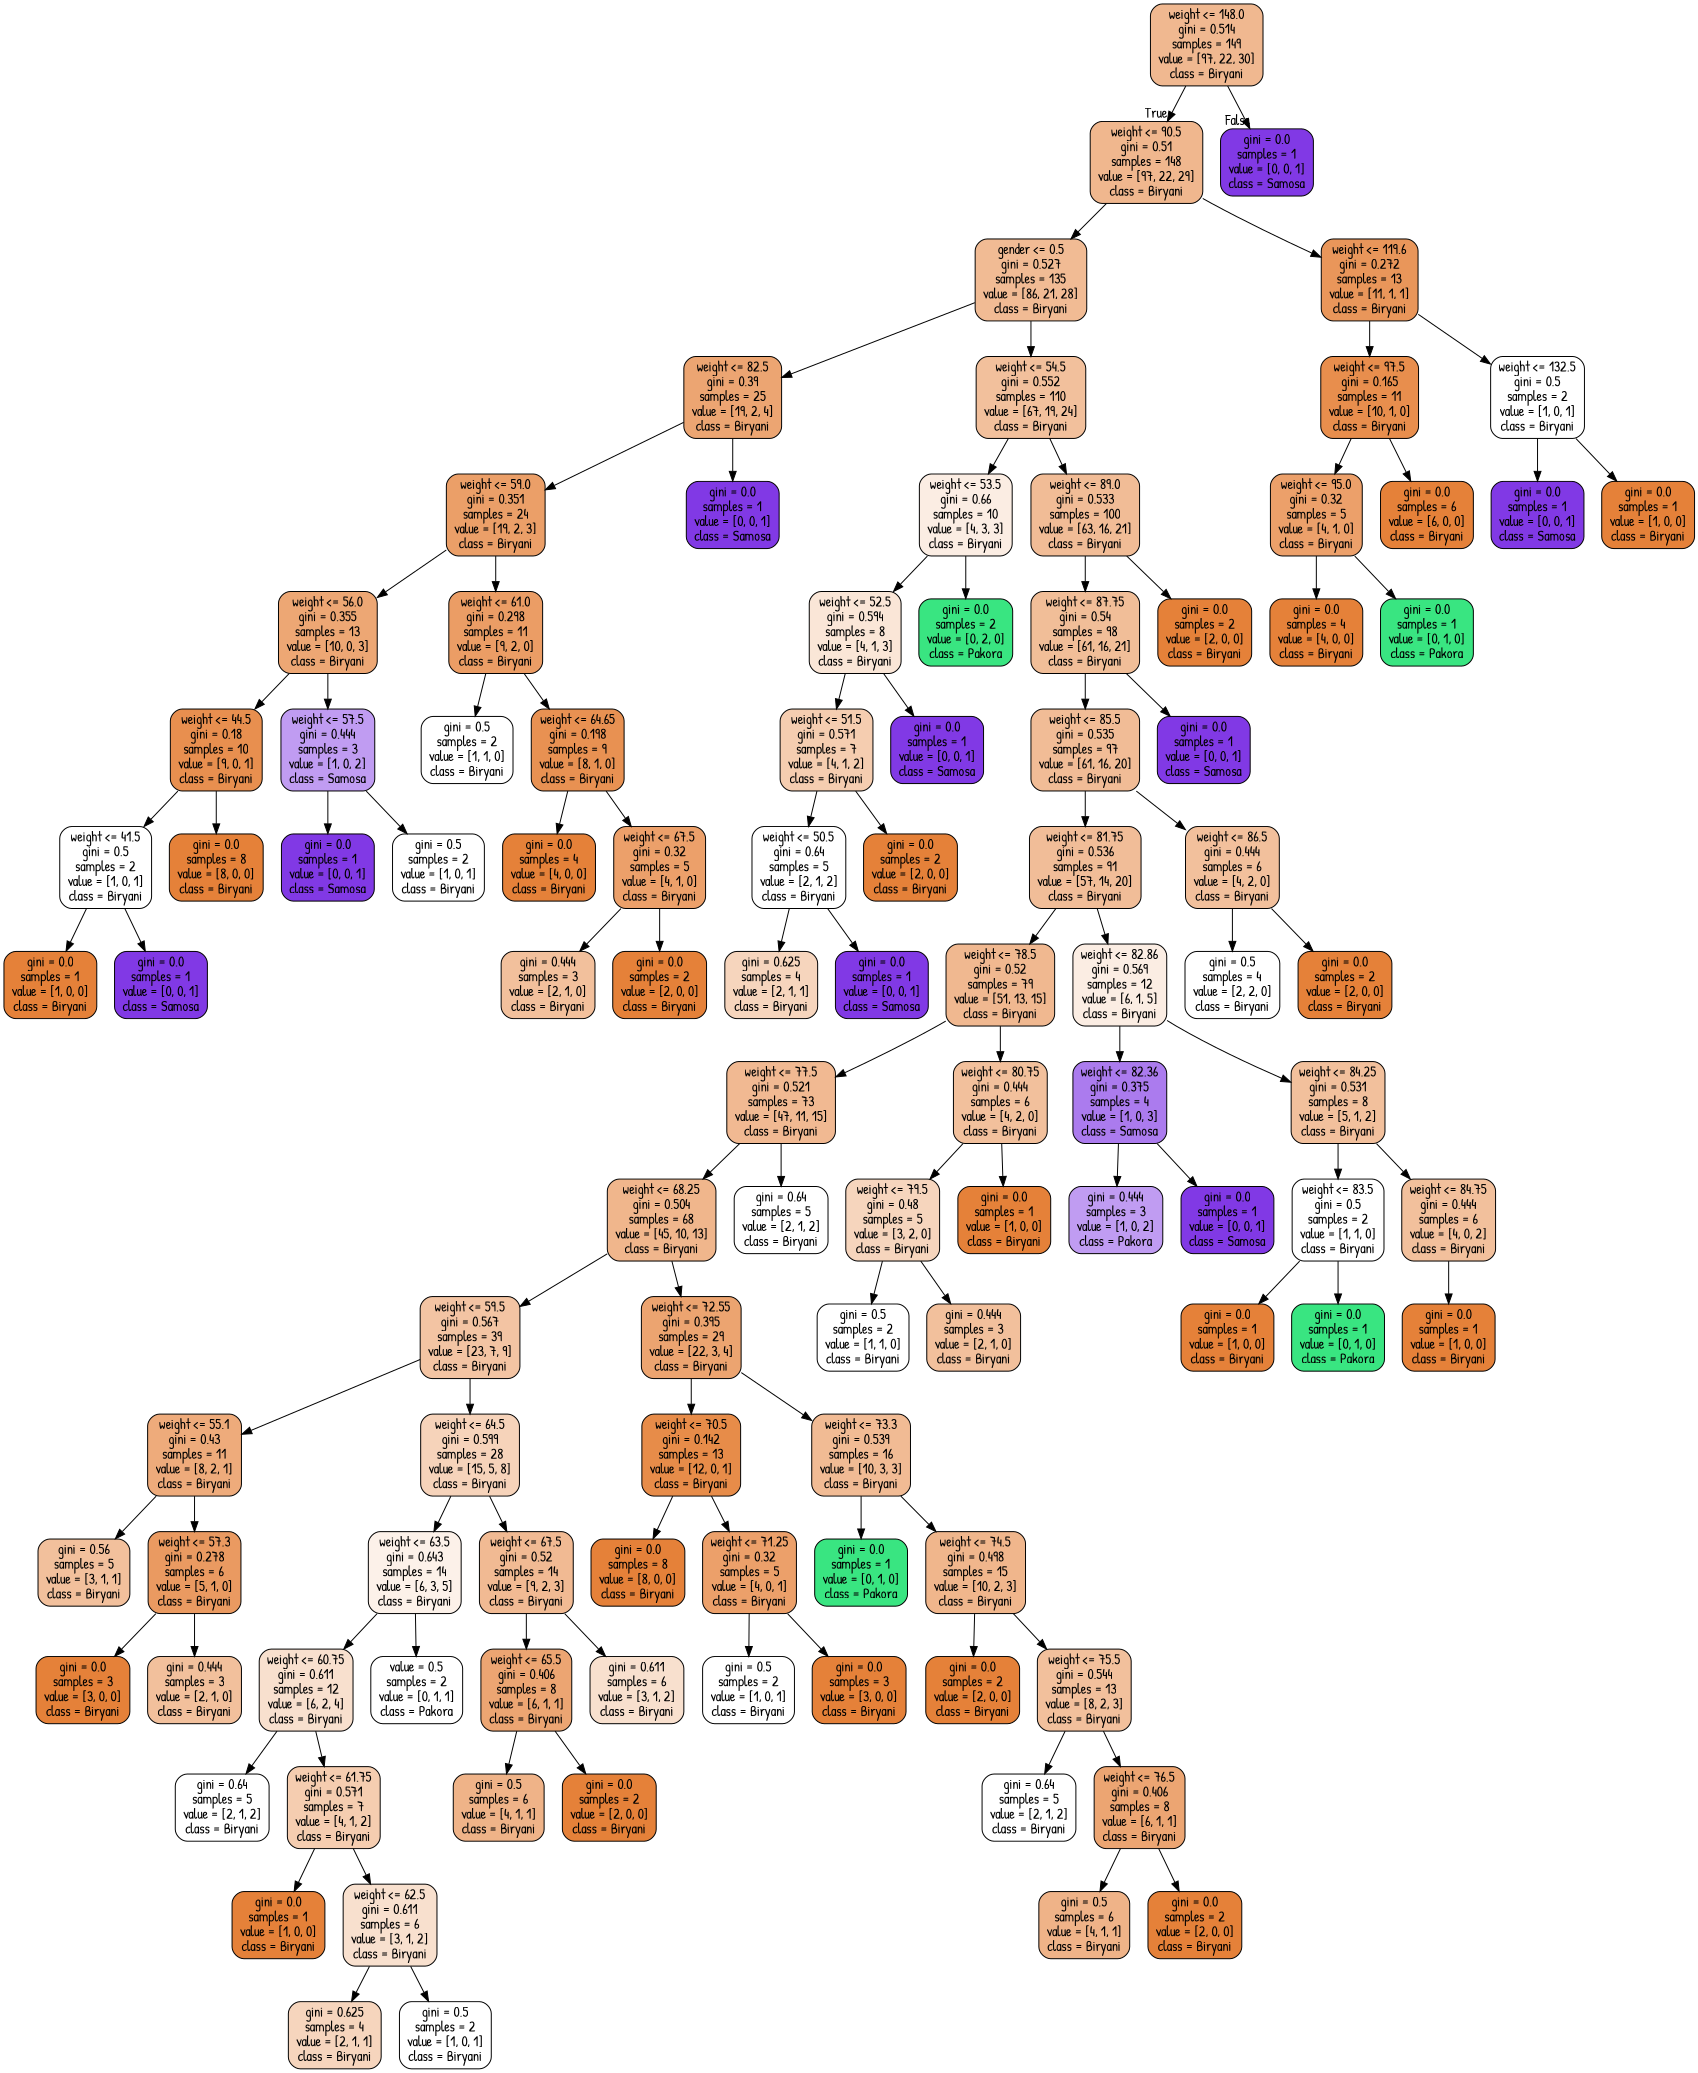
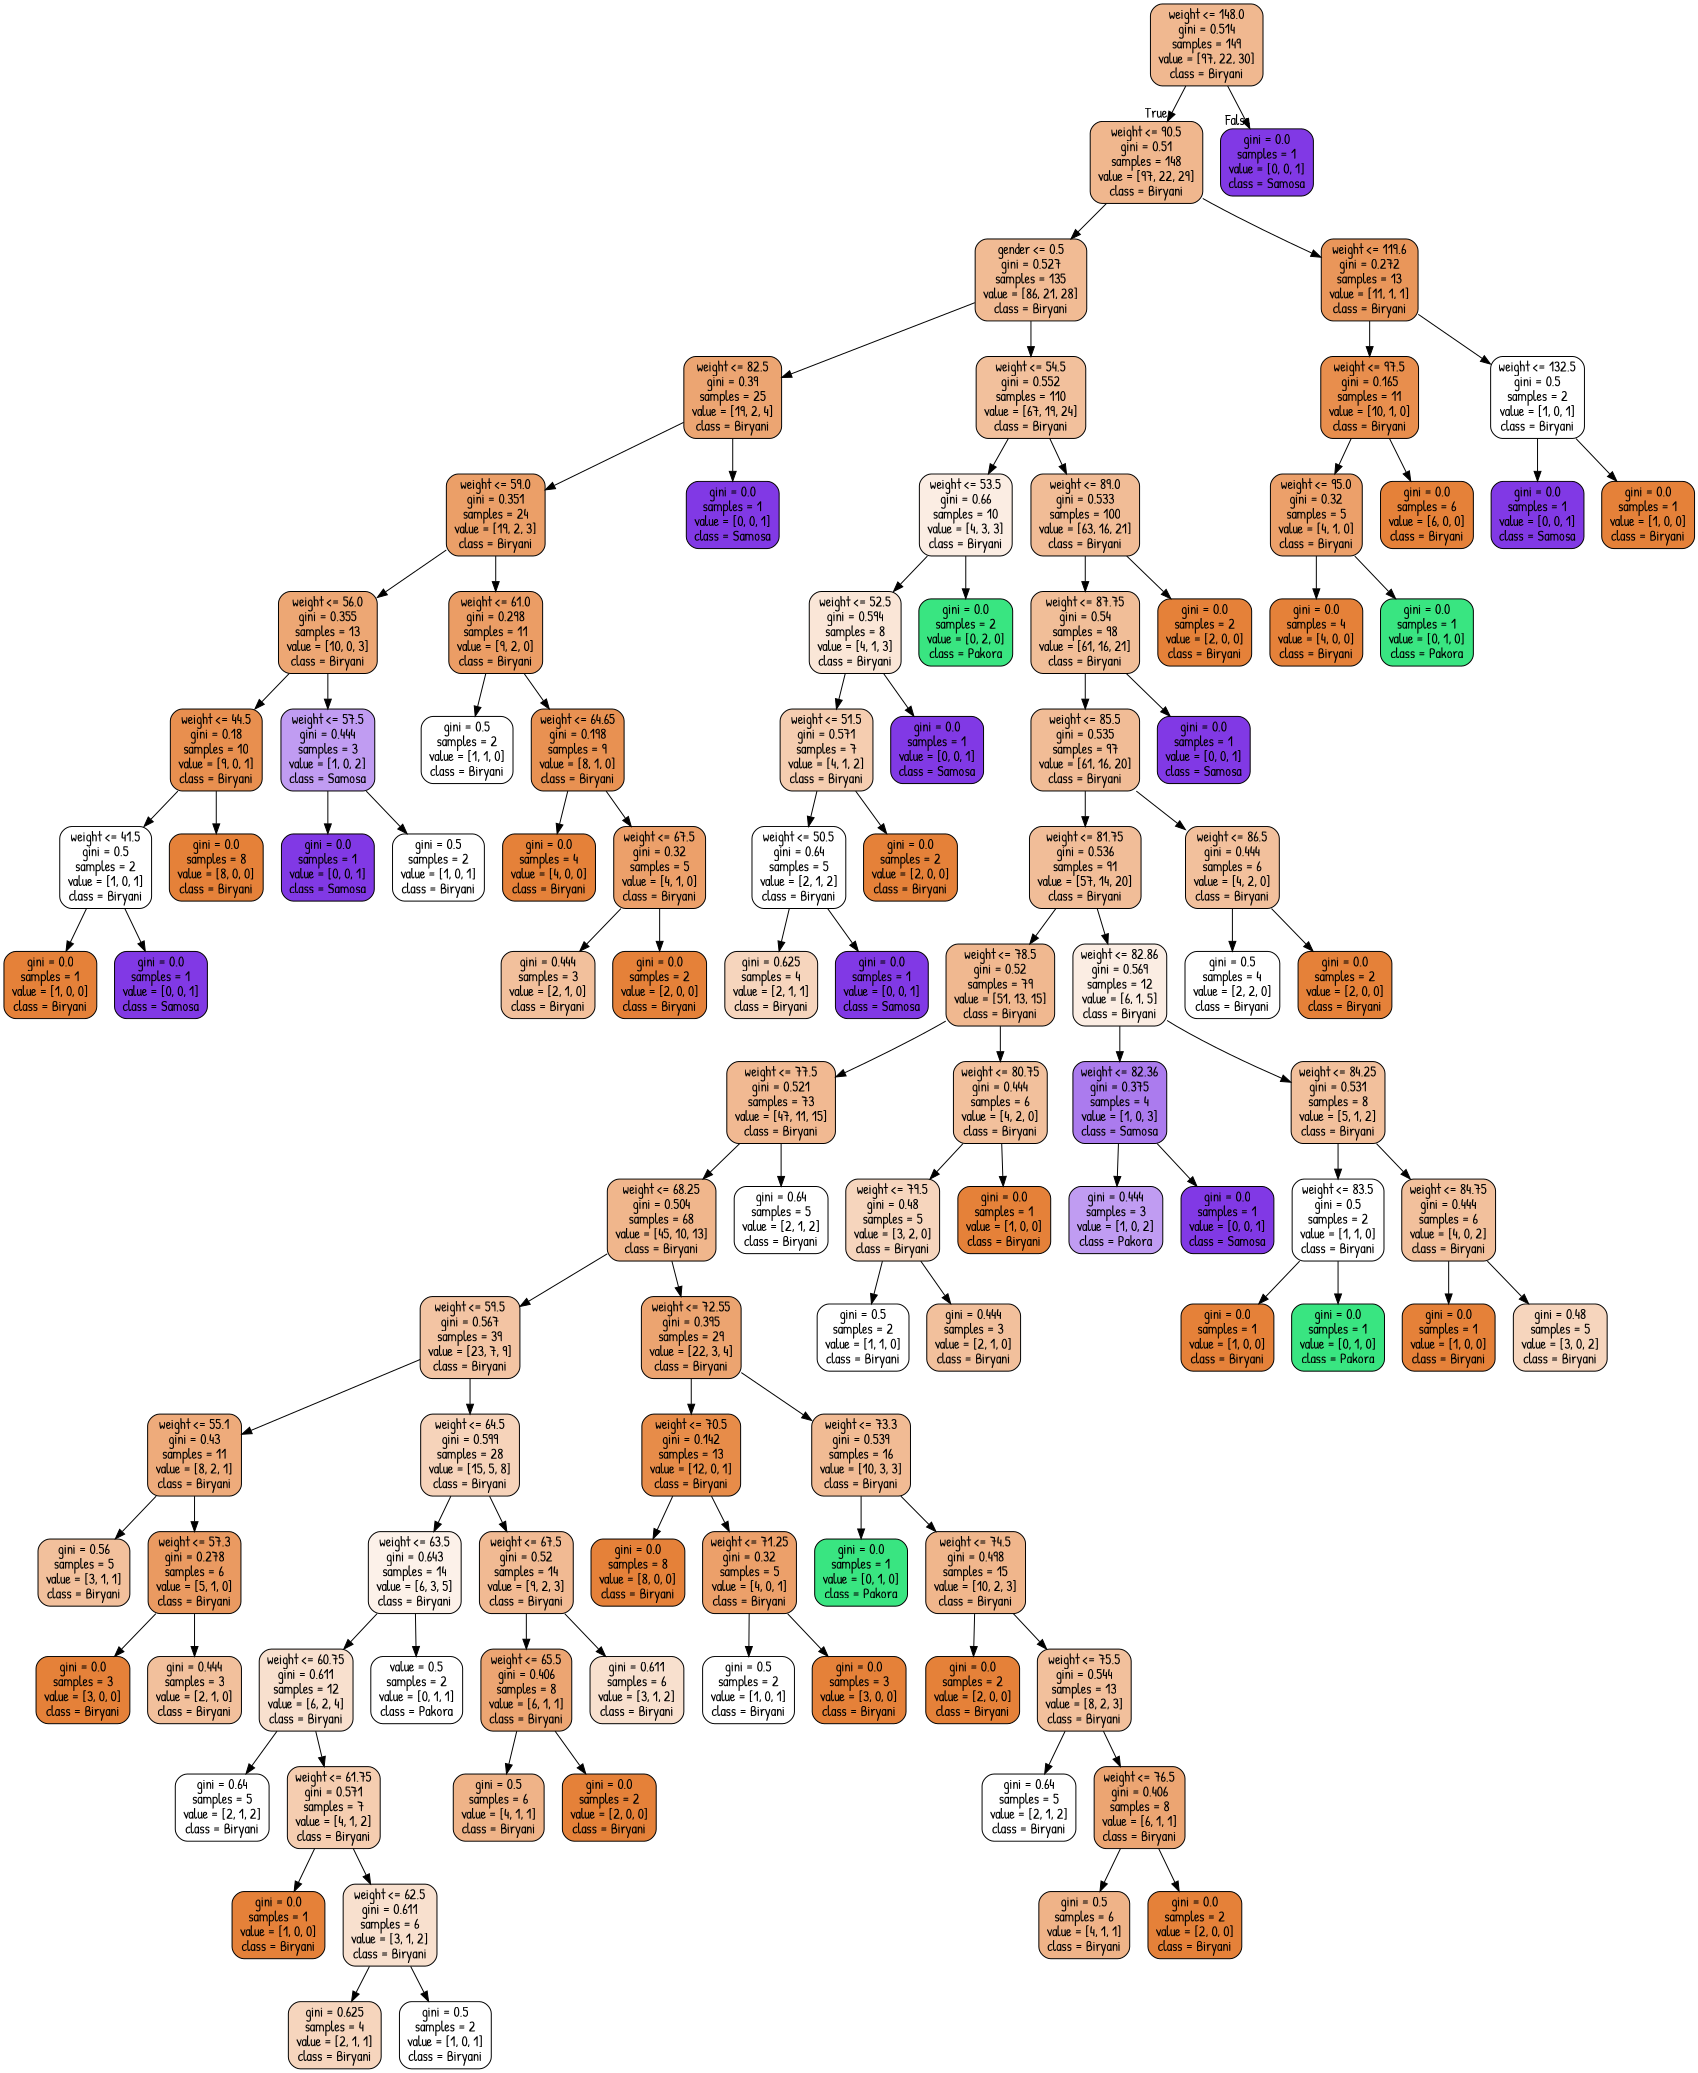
none -> (1560, 1338)
